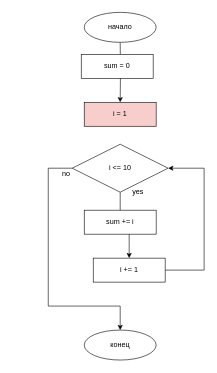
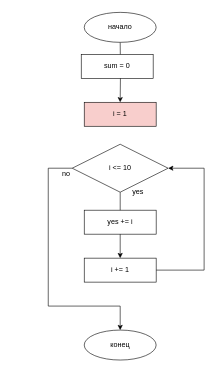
(120, 222) -> (120, 222)
(129, 270) -> (120, 270)
